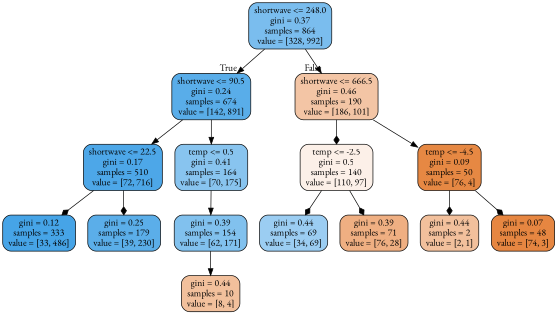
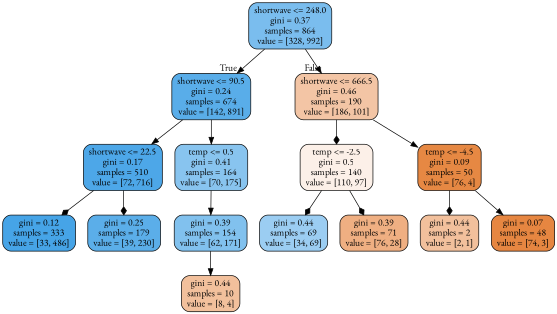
(487, 200) -> (487, 200)
